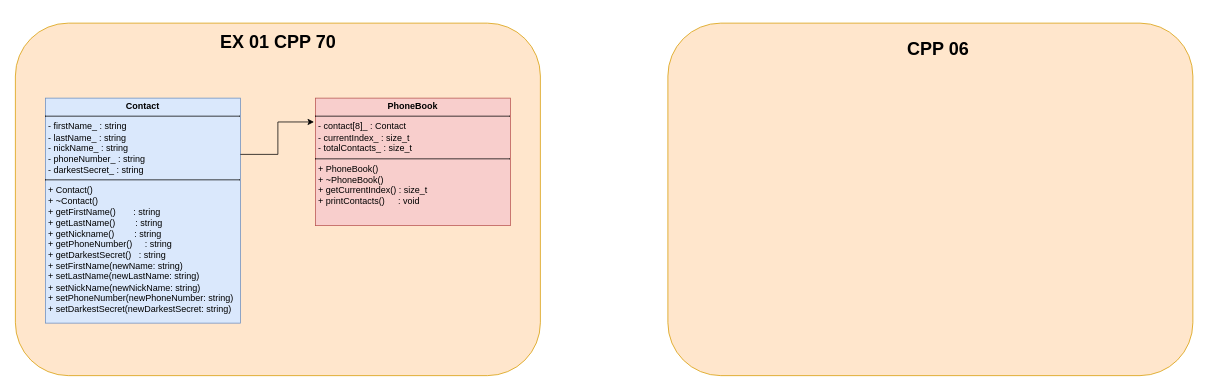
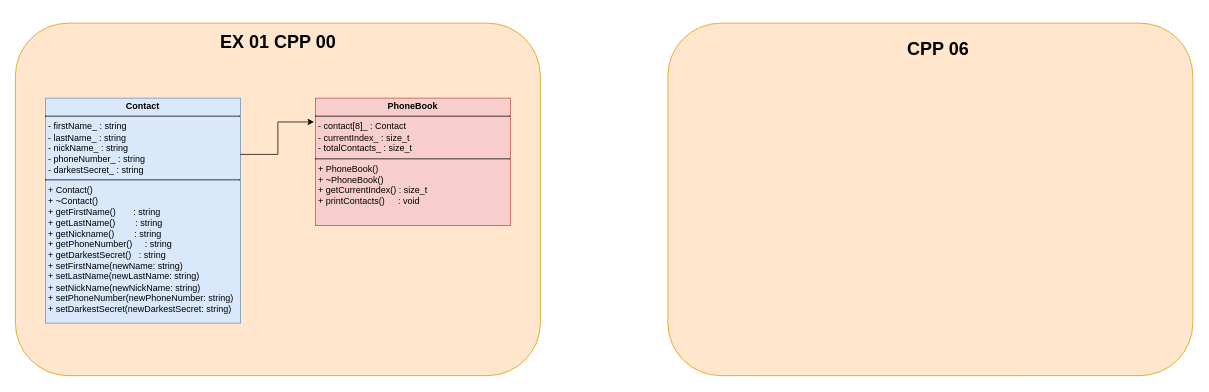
(278, 42) -> (278, 42)
